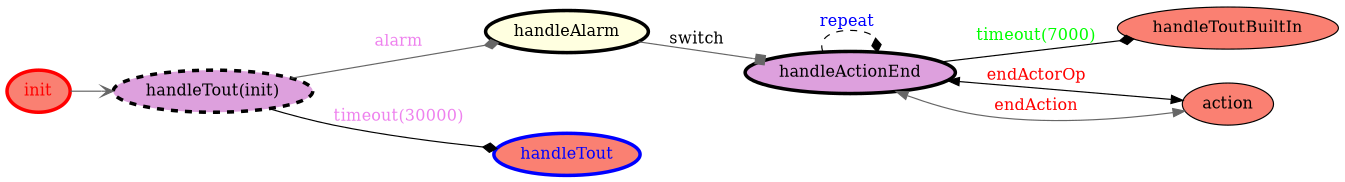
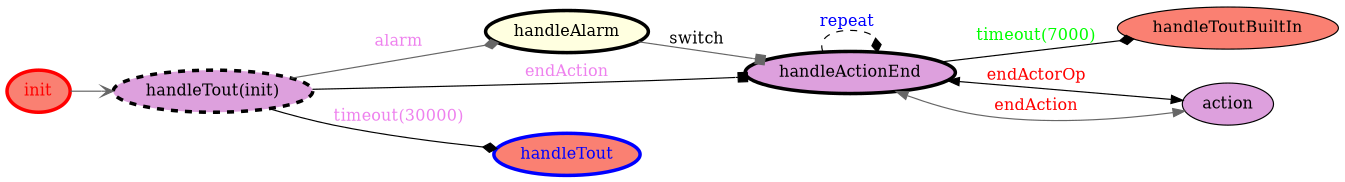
none -> (524, 84)
(1228, 104) -> (1228, 104)
